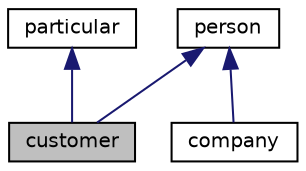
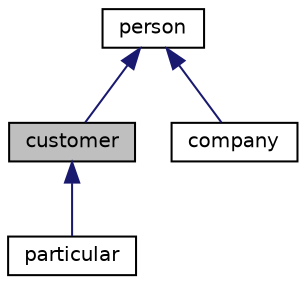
(72, 96) -> (72, 210)
